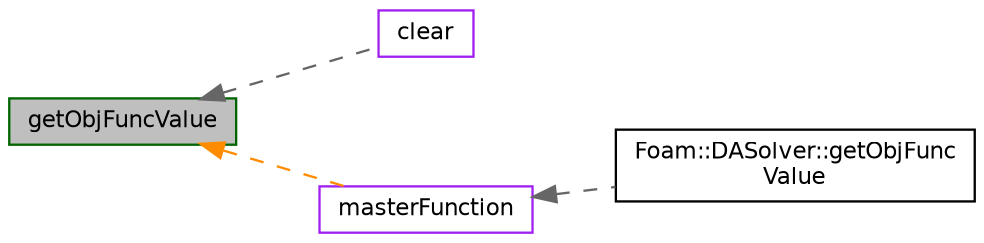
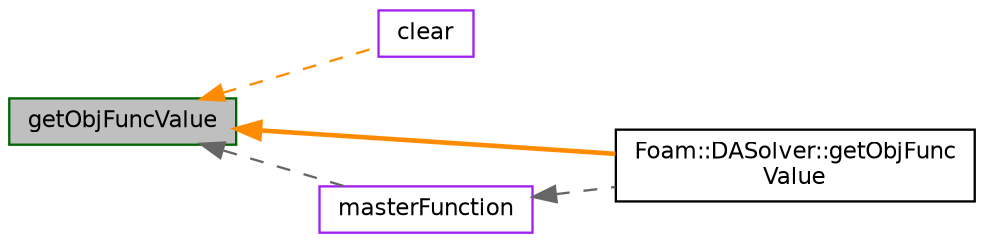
(301, 70) -> (301, 70)
none -> (438, 142)
(286, 169) -> (286, 169)
